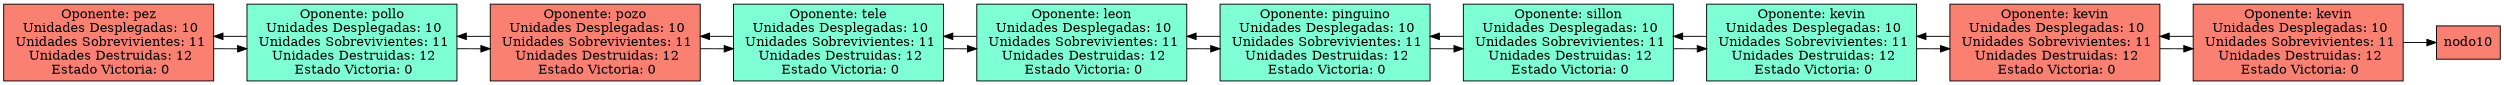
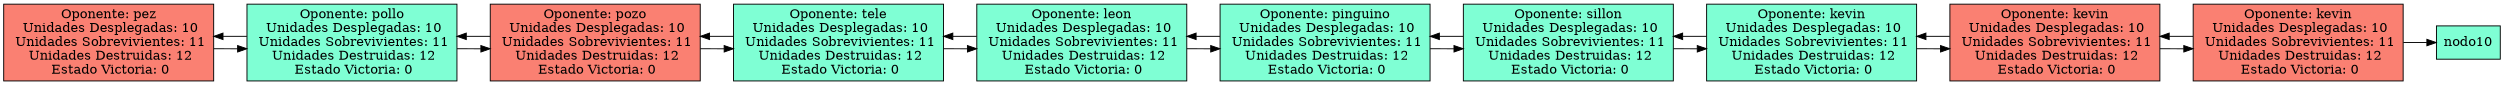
(2468, 43) -> (2468, 43)
